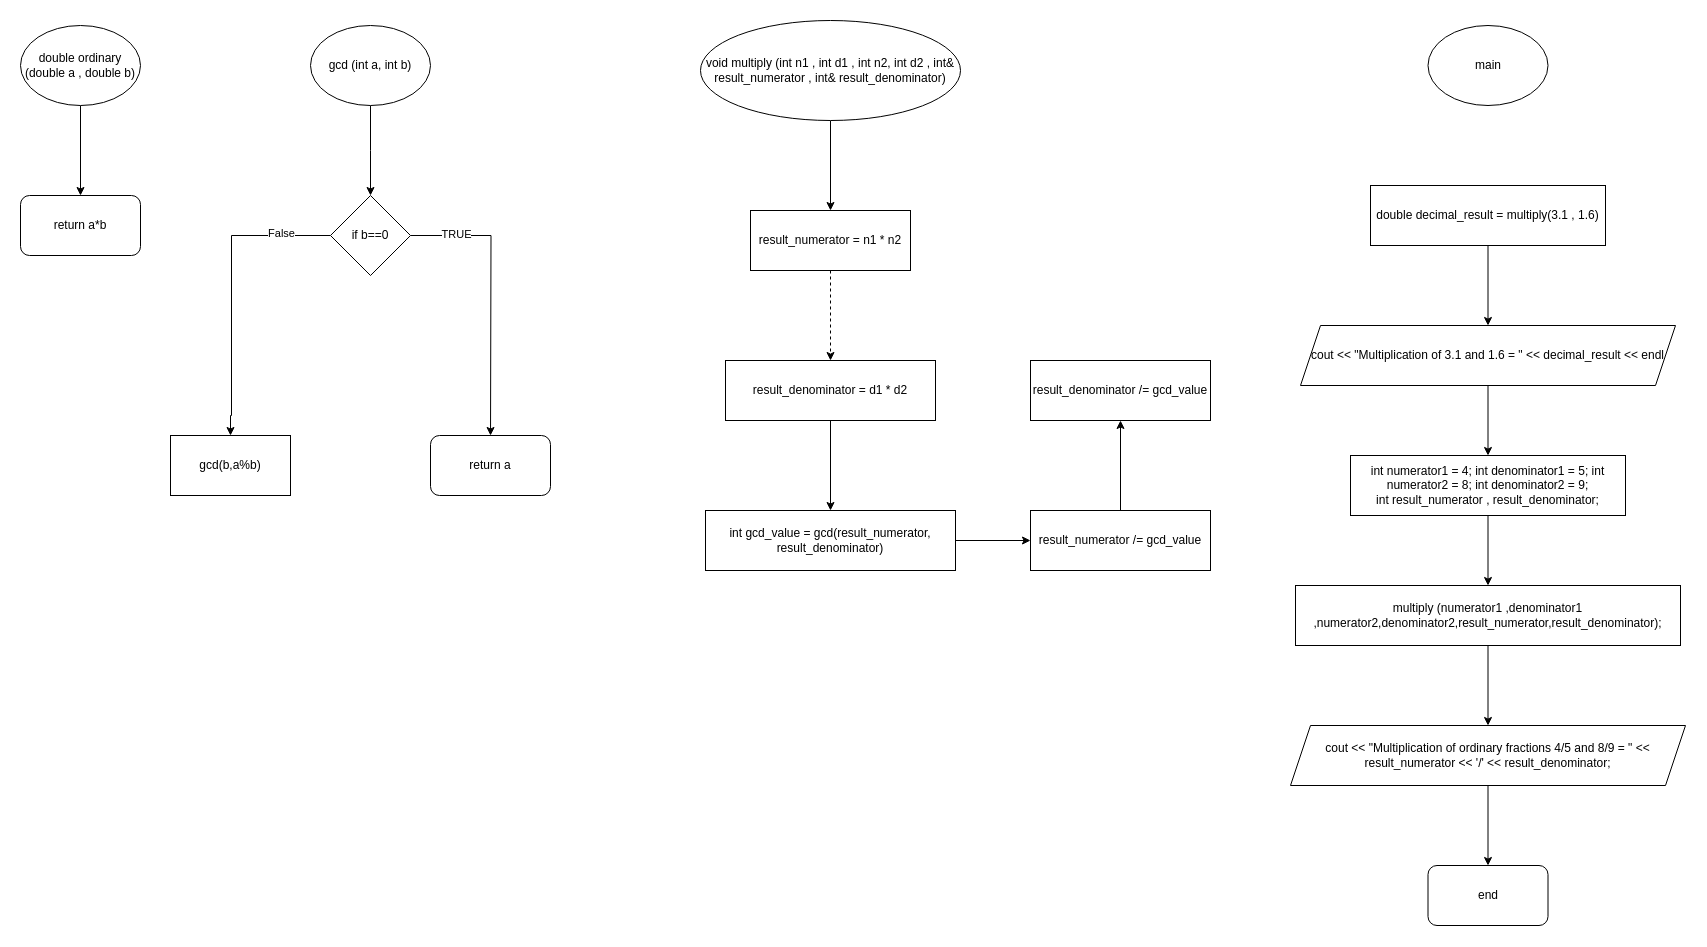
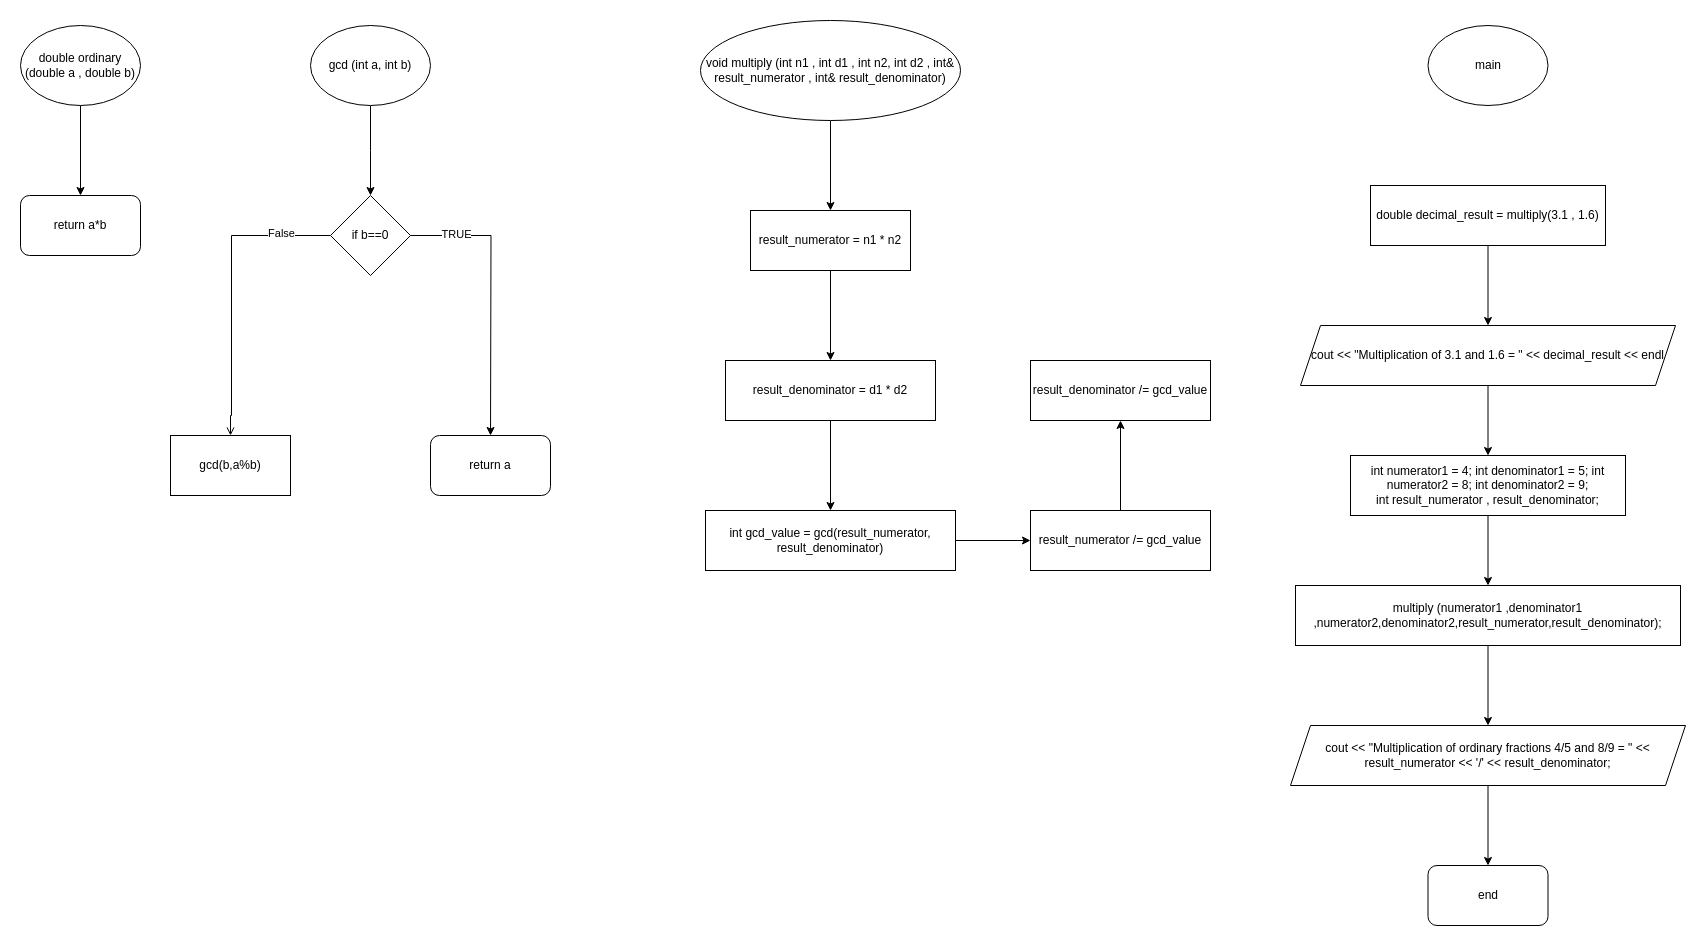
(831, 313) -> (831, 313)
(231, 427) -> (231, 429)
